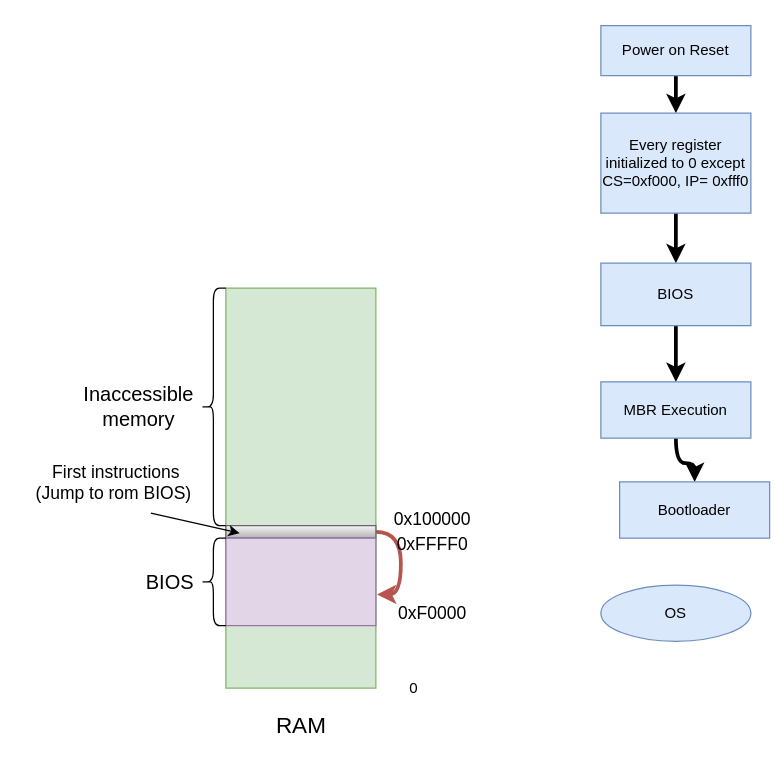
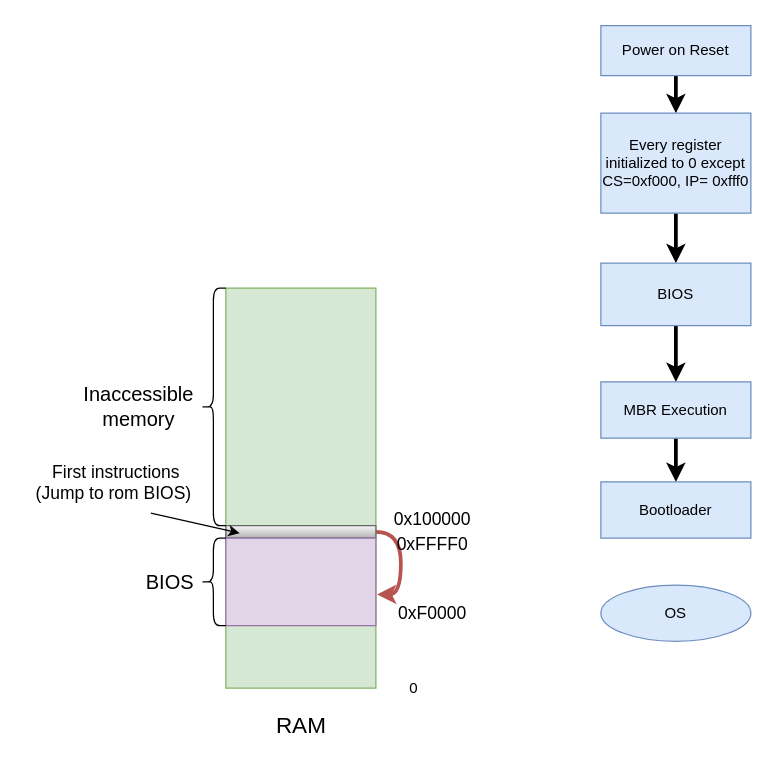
(694, 510) -> (676, 510)
